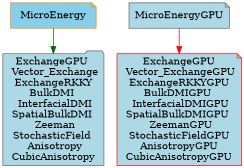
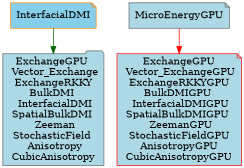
(53, 16) -> (53, 16)
